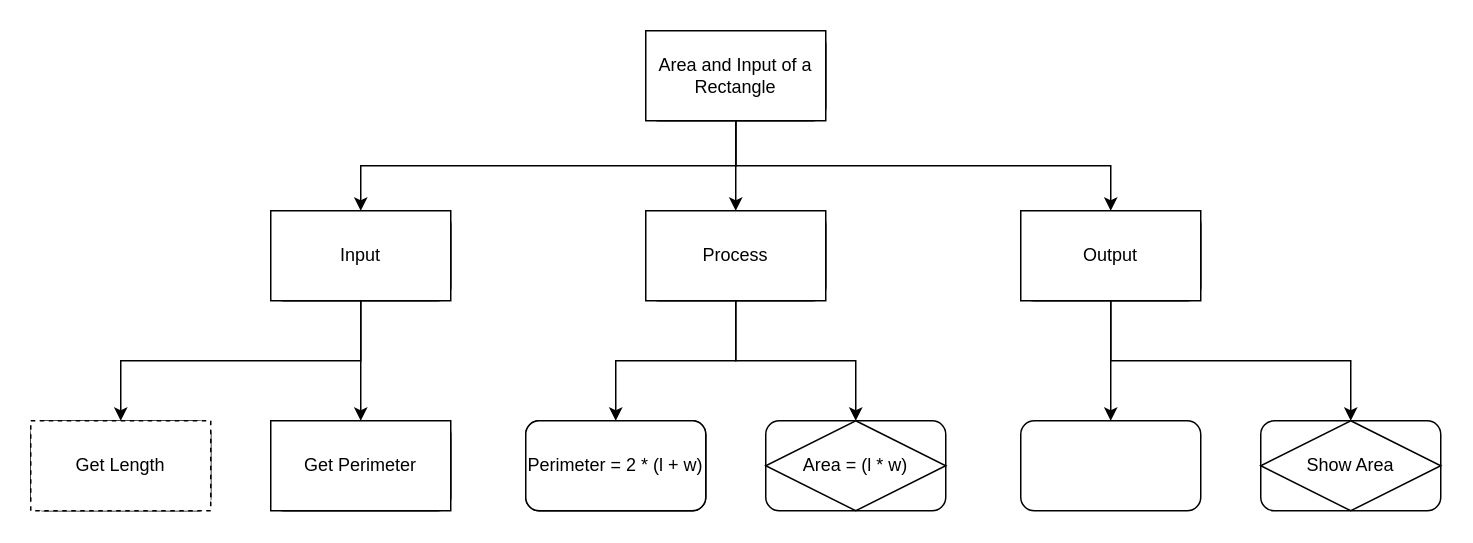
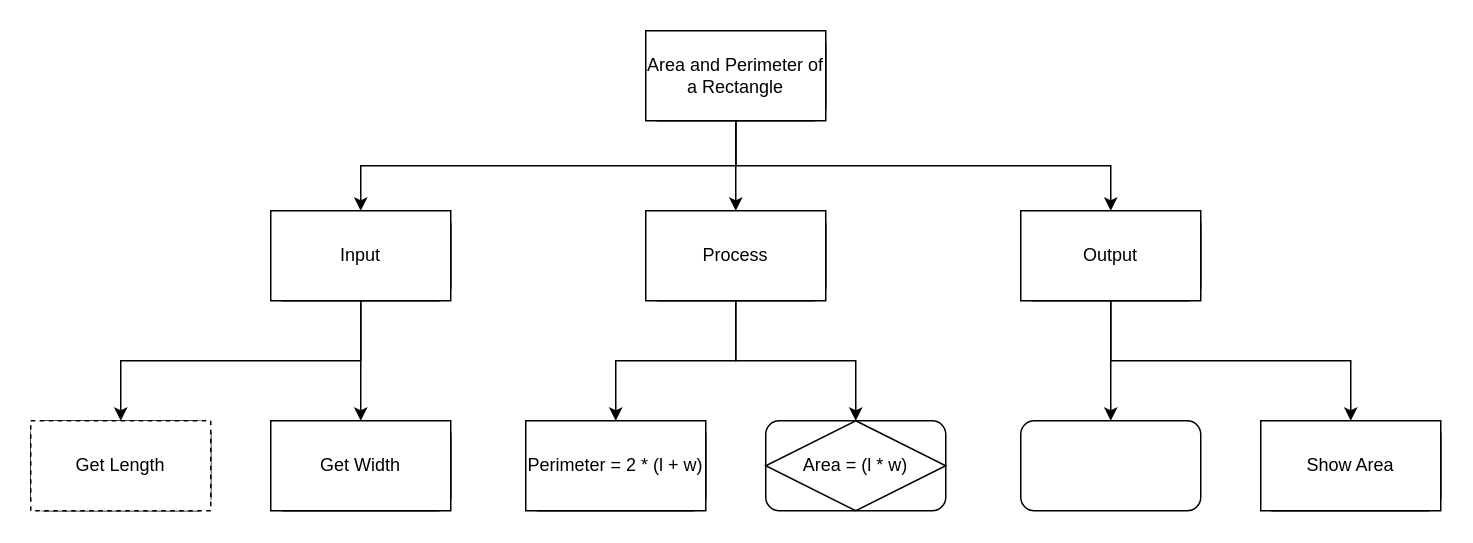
(736, 76) -> (736, 76)
(361, 466) -> (361, 466)
(616, 466) -> (616, 466)
(1351, 466) -> (1351, 466)
